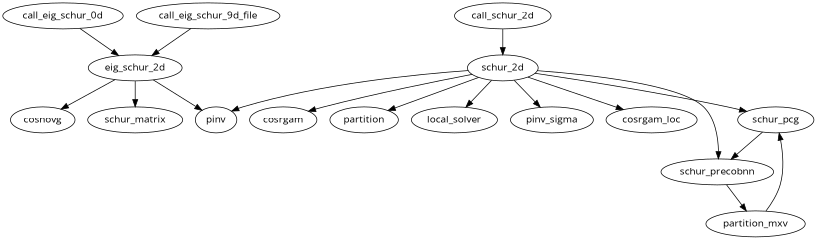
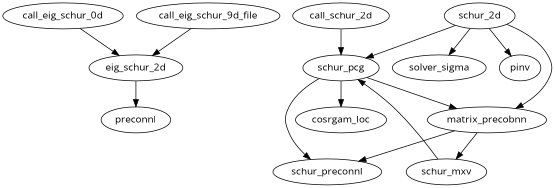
(503, 38) -> (341, 38)
(572, 92) -> (341, 90)
(174, 93) -> none
(43, 120) -> (136, 120)
(135, 120) -> none
(283, 120) -> none
(364, 120) -> none
(454, 120) -> none
(552, 120) -> (439, 68)
none -> (327, 172)
(717, 172) -> (487, 120)
(756, 224) -> (446, 172)
